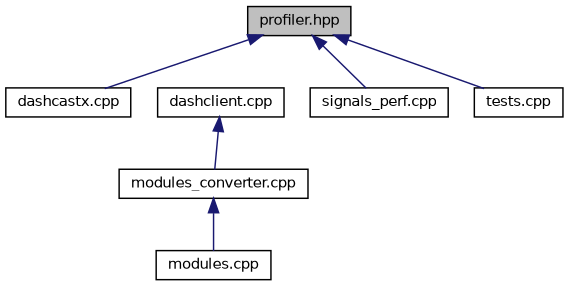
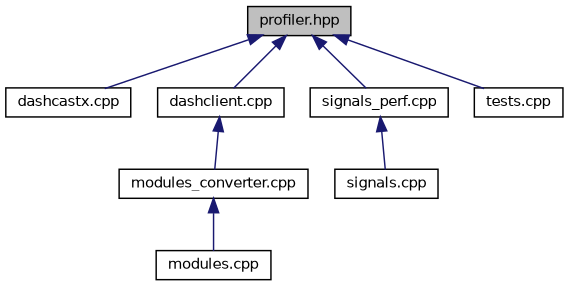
none -> (255, 67)
none -> (386, 184)
